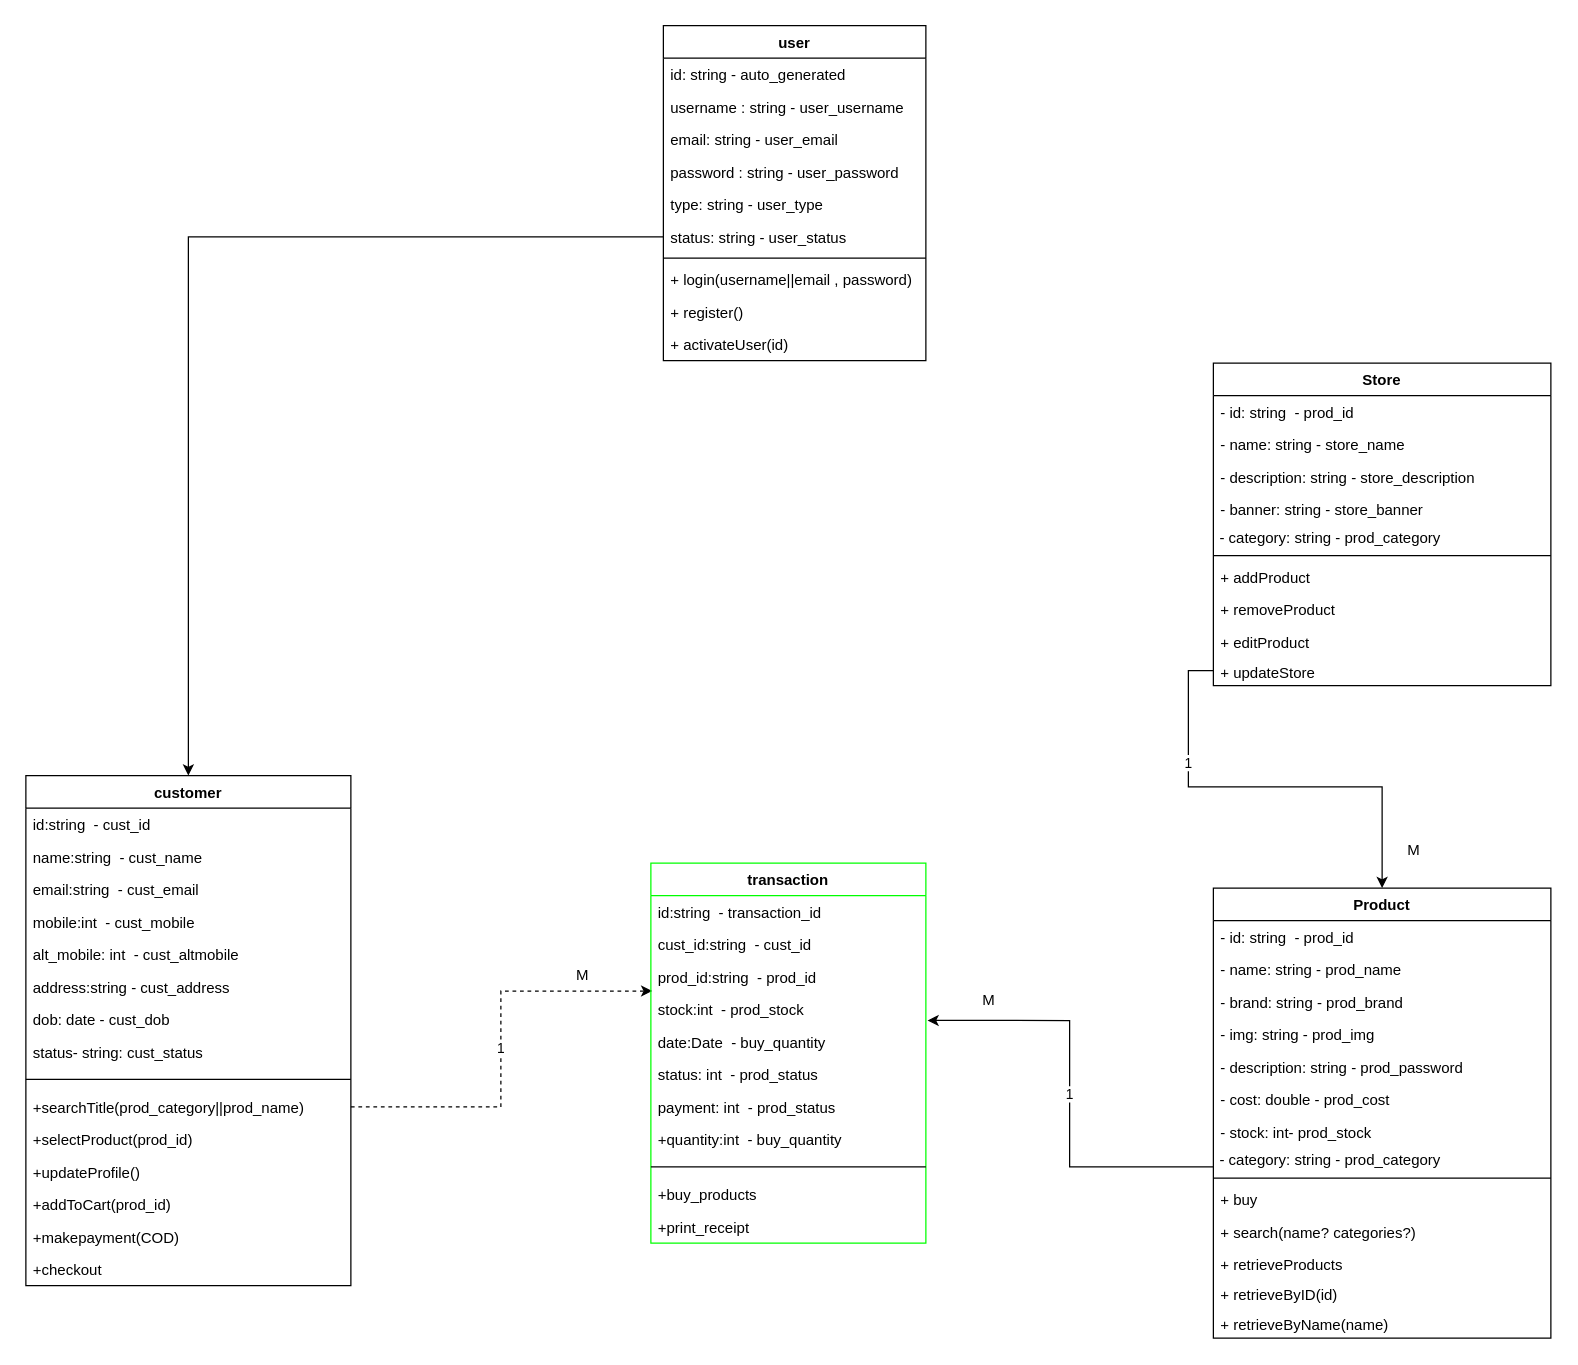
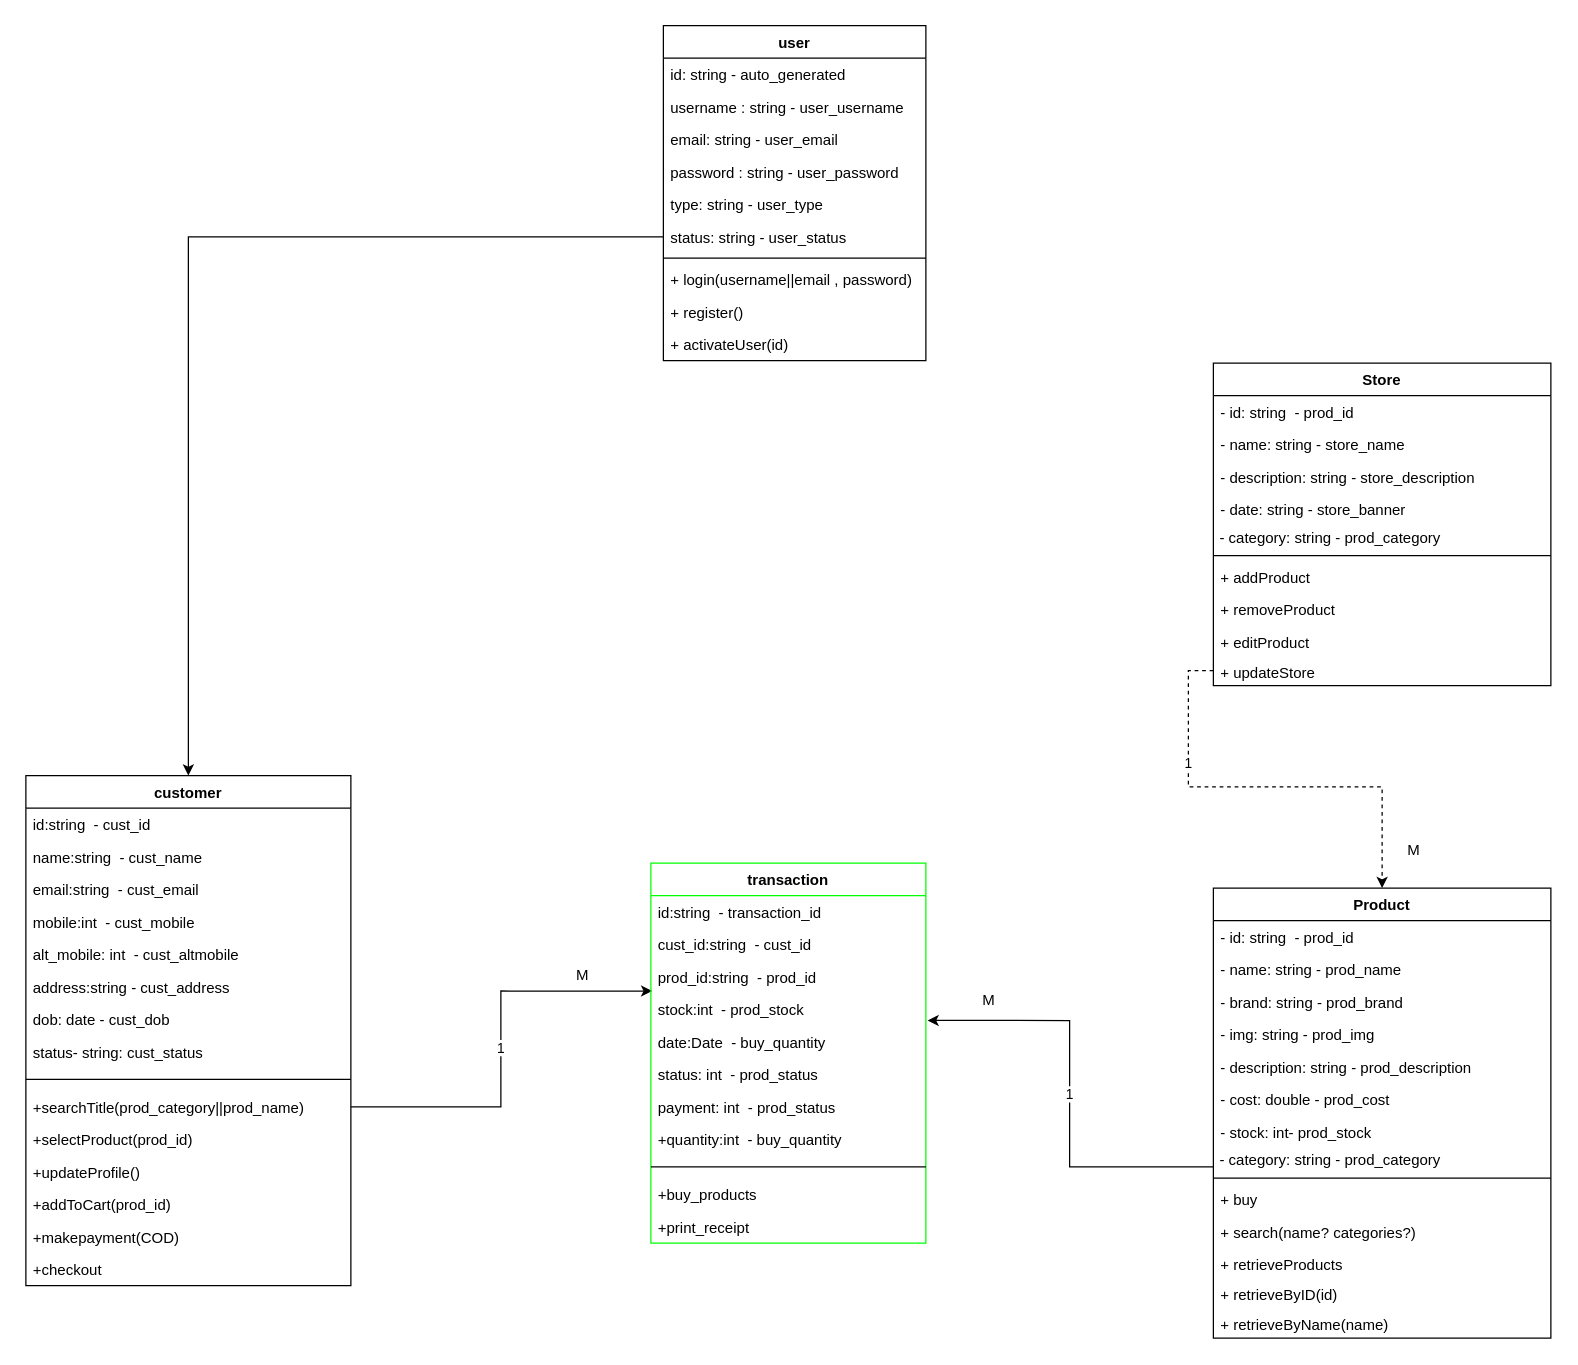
(1339, 510) -> (1330, 510)
(1323, 787) -> (1323, 787)
(1360, 1068) -> (1369, 1068)
(453, 1107) -> (453, 1107)
